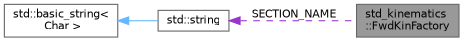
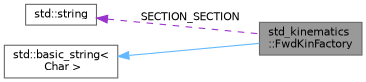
(293, 15) -> (189, 17)
(143, 21) -> (194, 49)
